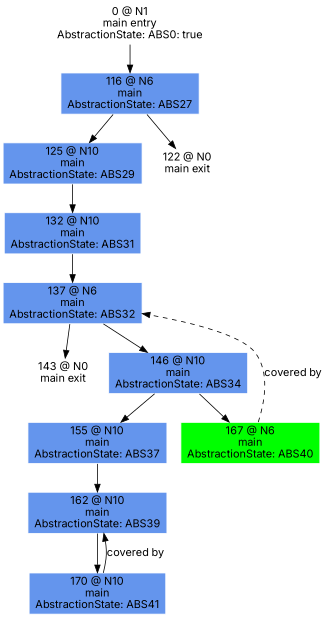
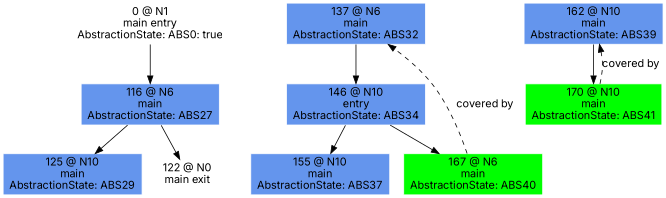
(73, 233) -> none
(63, 373) -> none
(178, 373) -> (356, 104)
(97, 474) -> none
(106, 557) -> (602, 68)
(97, 594) -> (594, 104)
